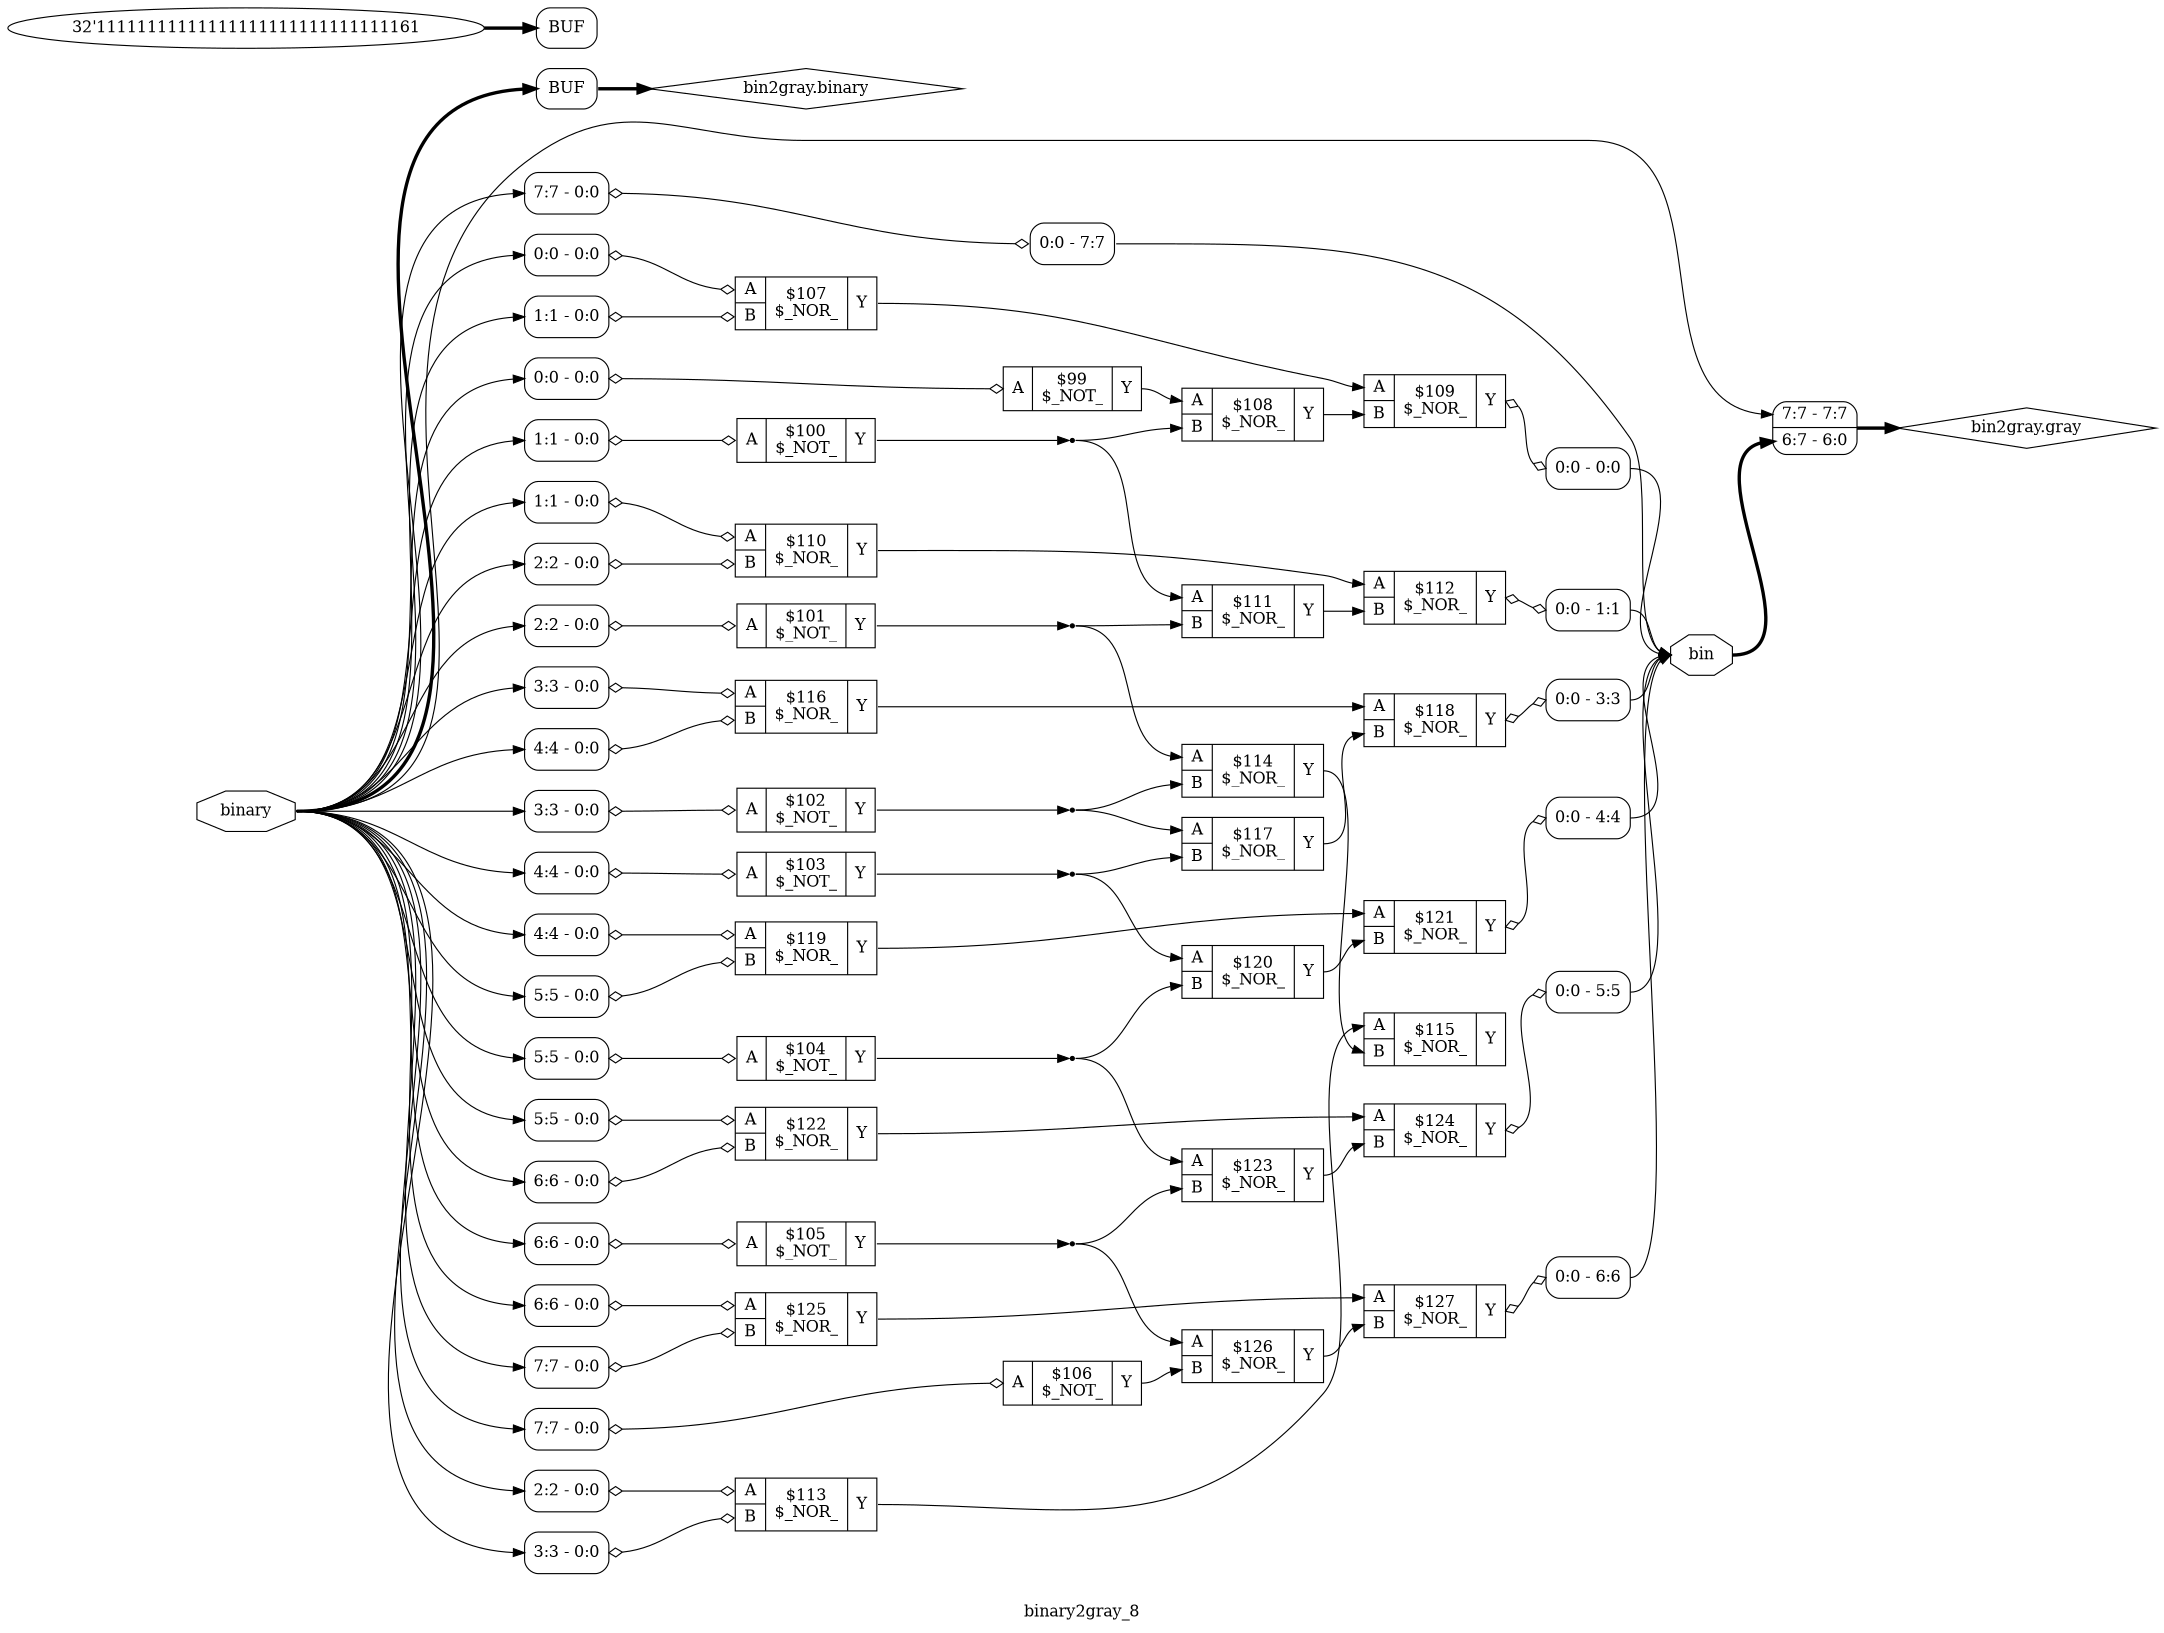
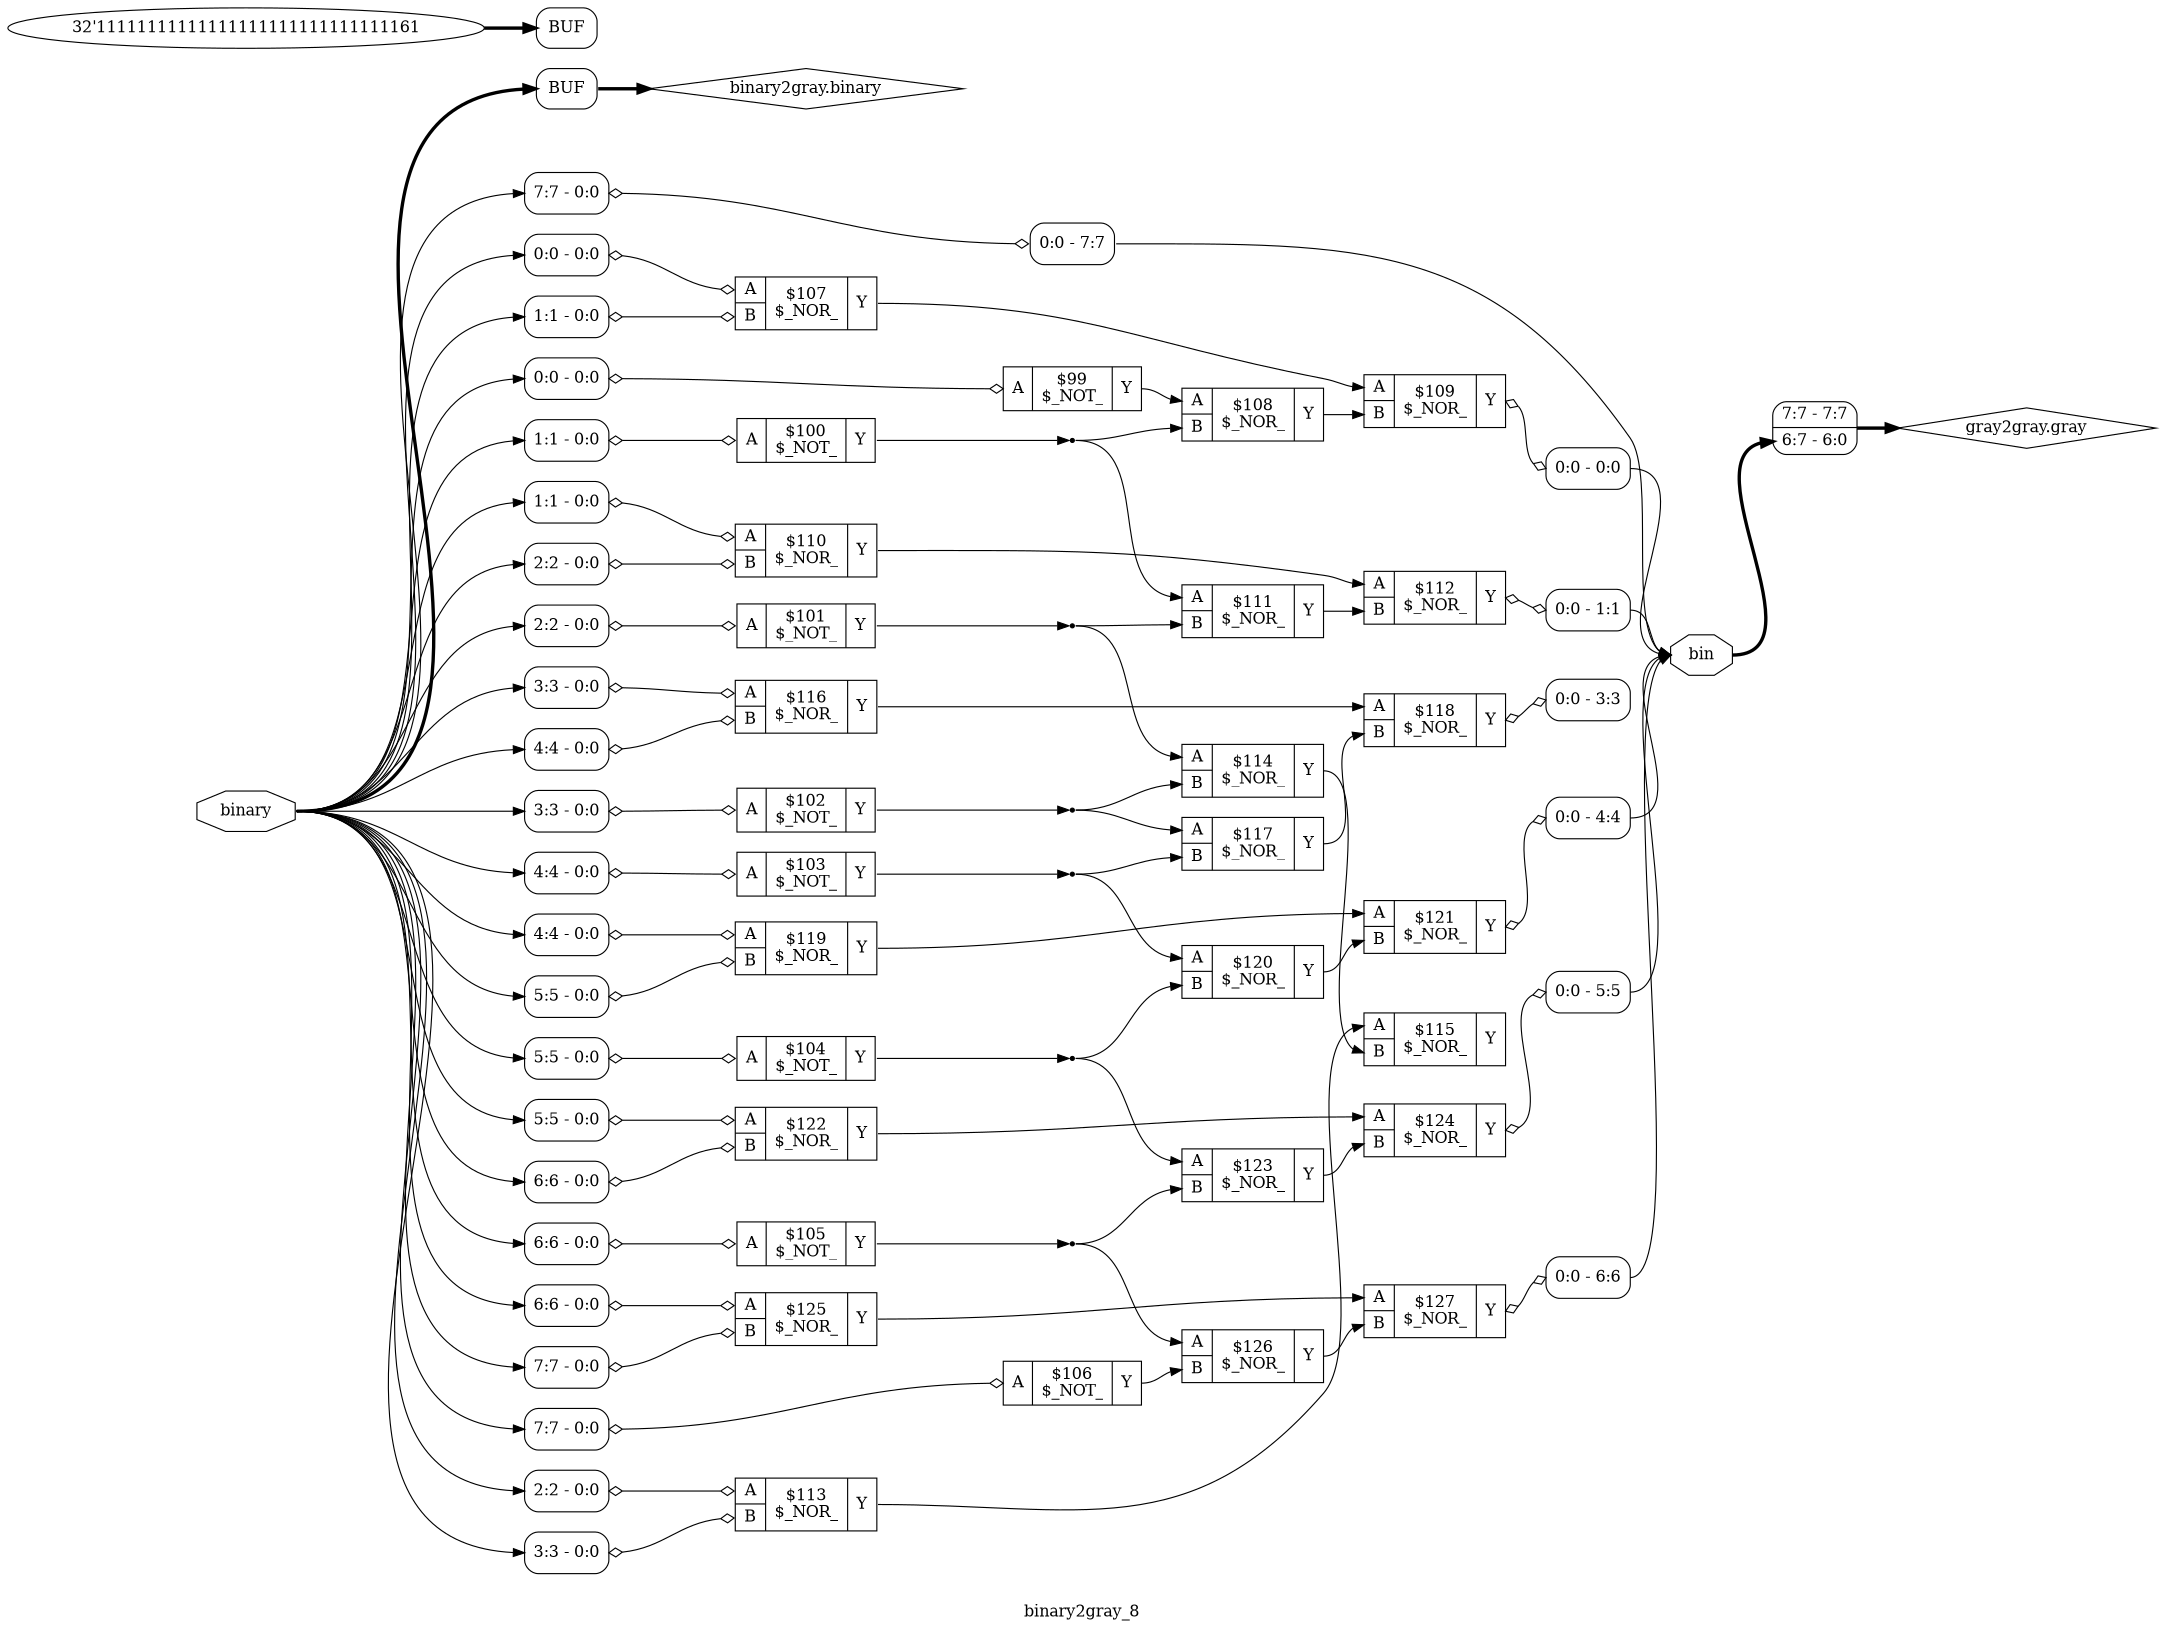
(806, 89) -> (806, 89)
(848, 140) -> none
(2027, 428) -> (2027, 428)
(1649, 683) -> none
